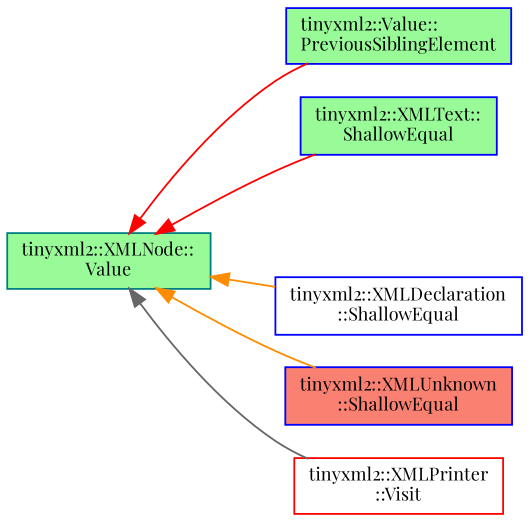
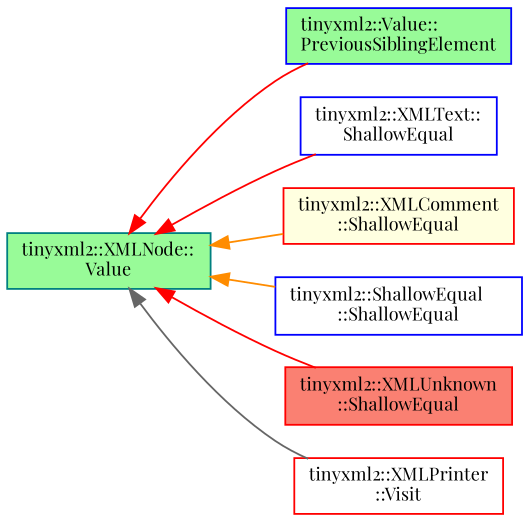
(399, 126) -> (399, 126)
none -> (399, 216)
(399, 306) -> (399, 306)
(243, 335) -> (243, 335)
(399, 396) -> (399, 396)
